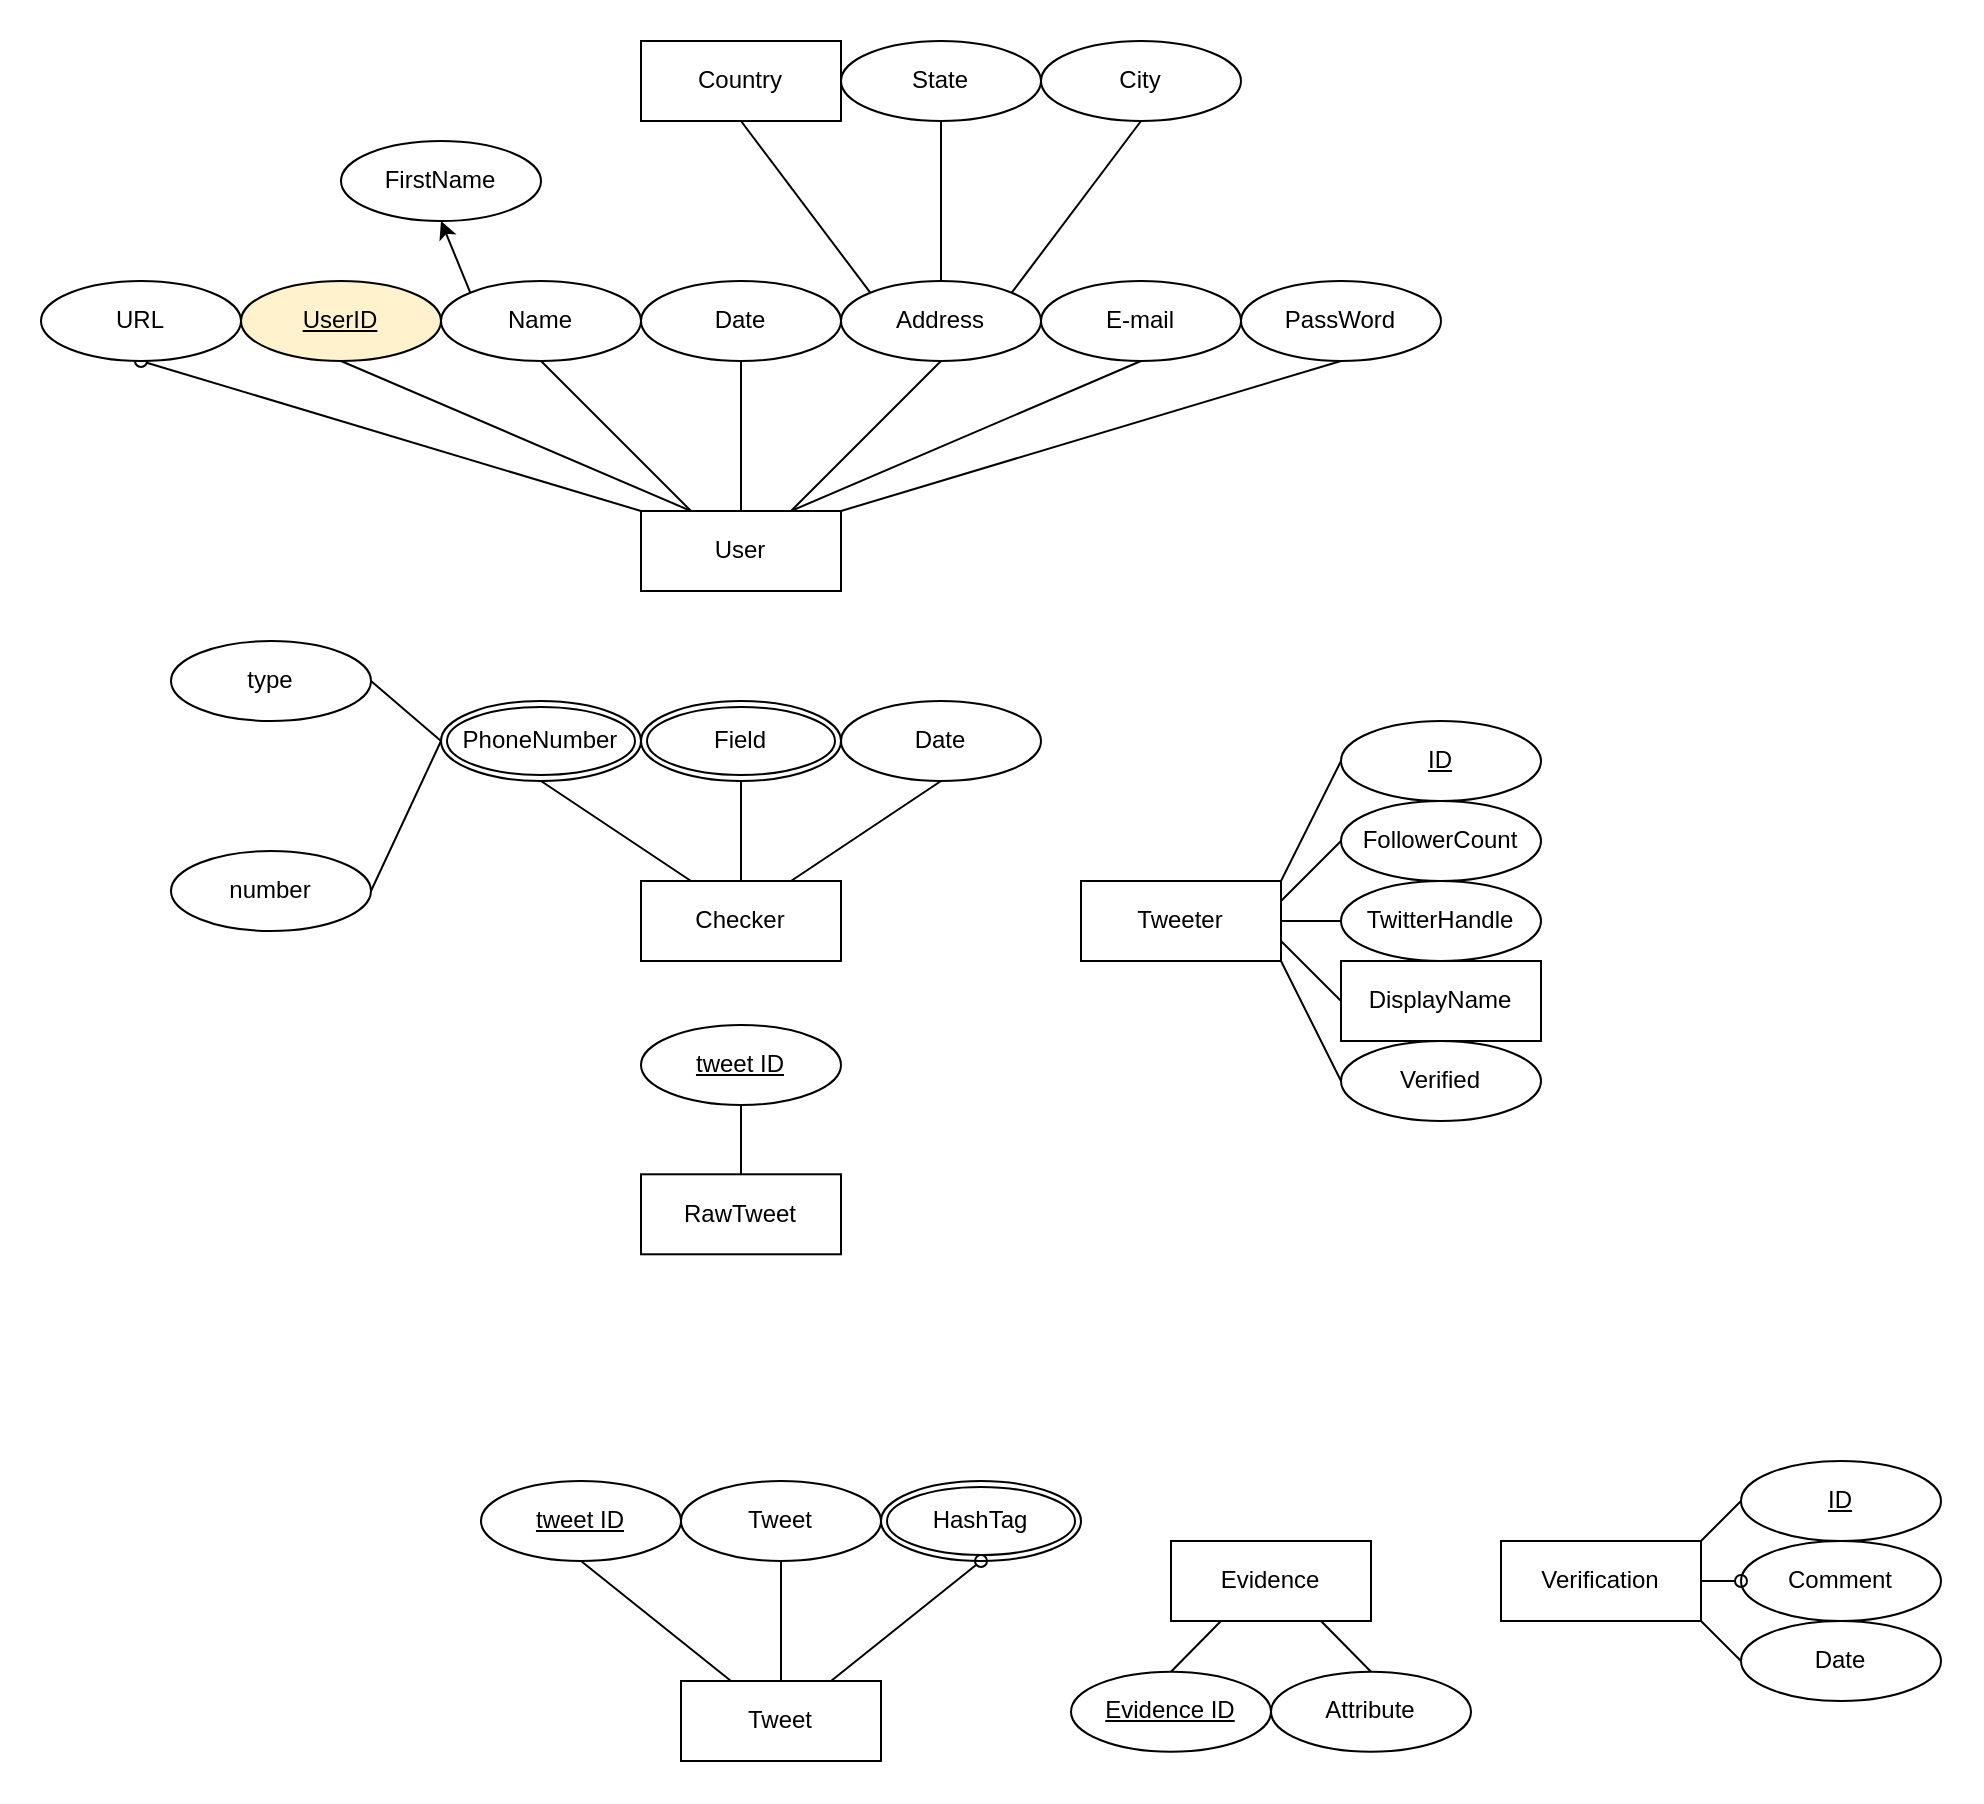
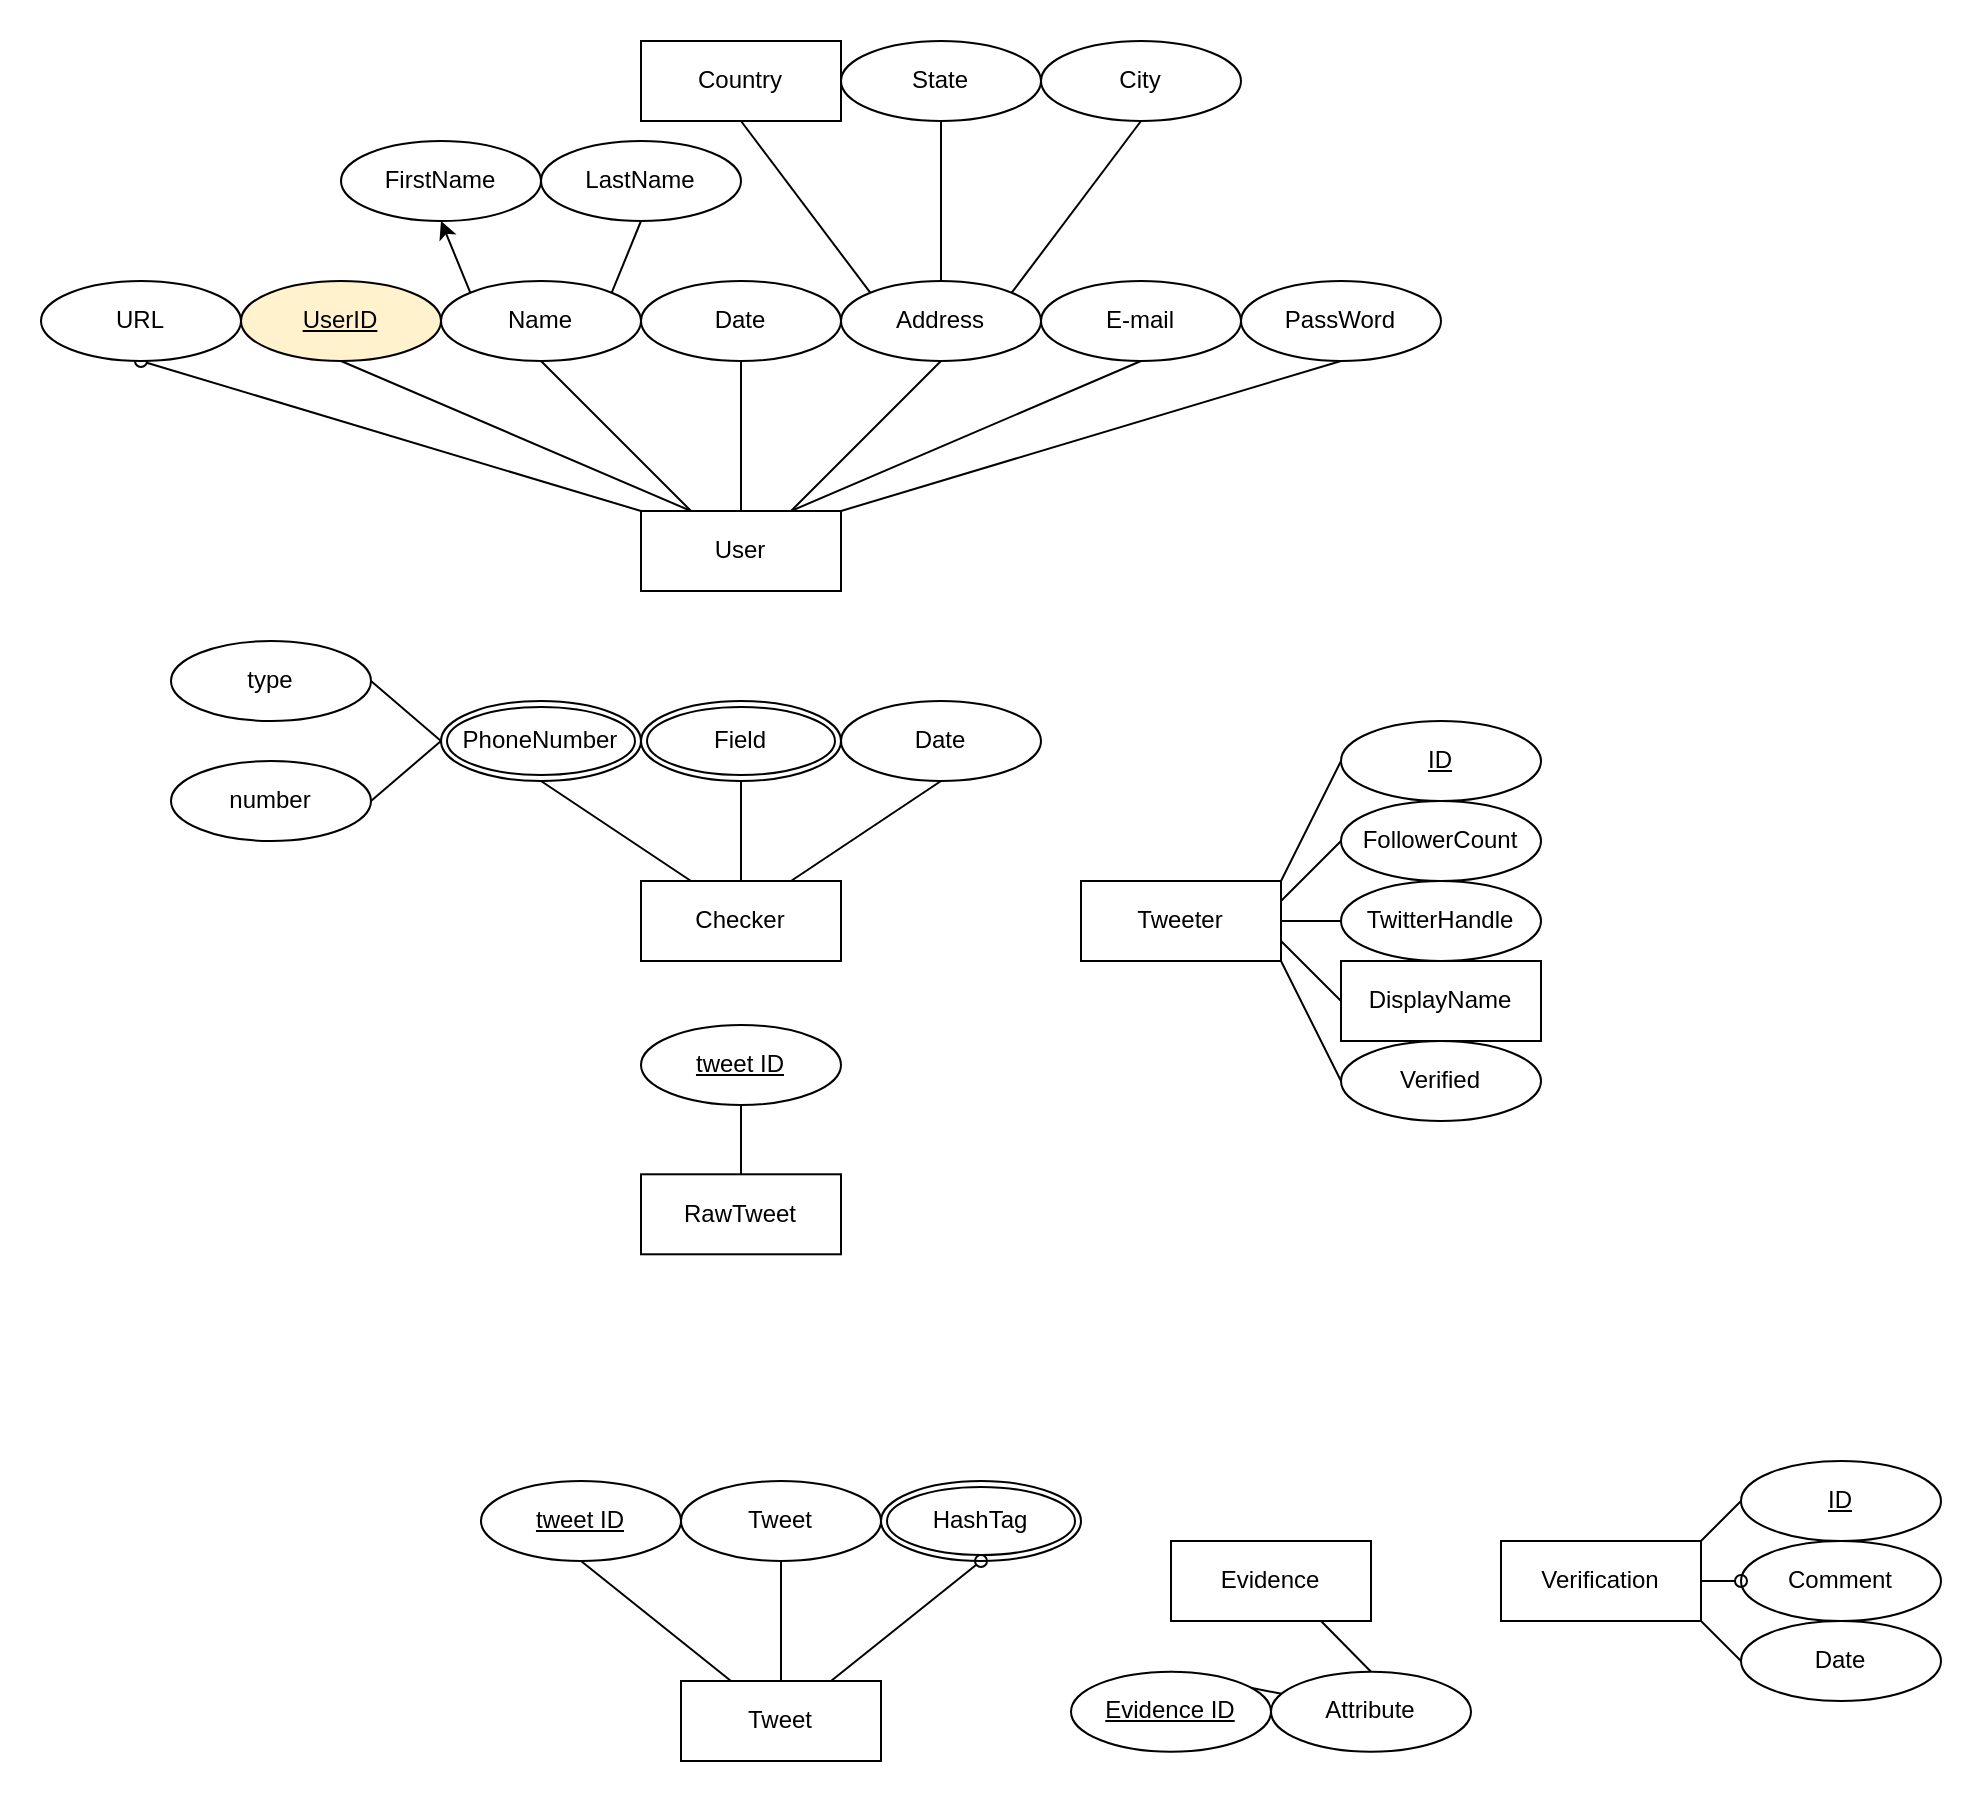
none -> (641, 181)
none -> (626, 257)
(271, 891) -> (271, 801)
(1196, 1647) -> (1266, 1691)
